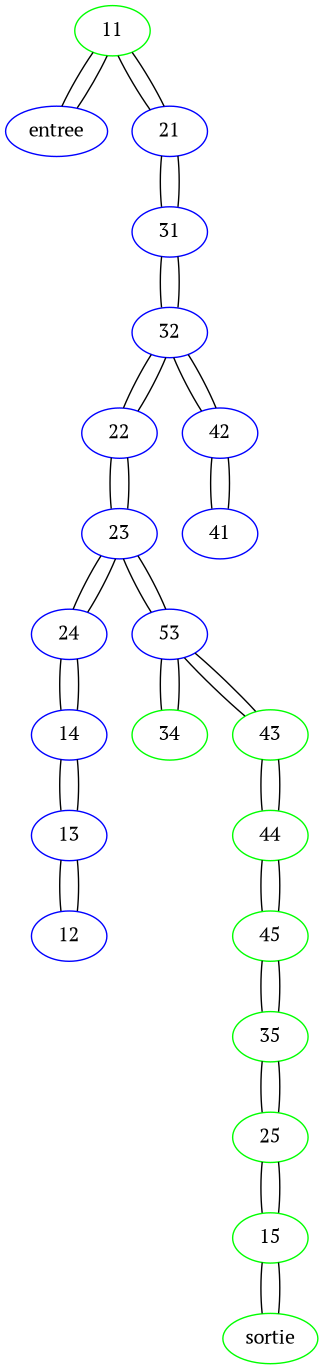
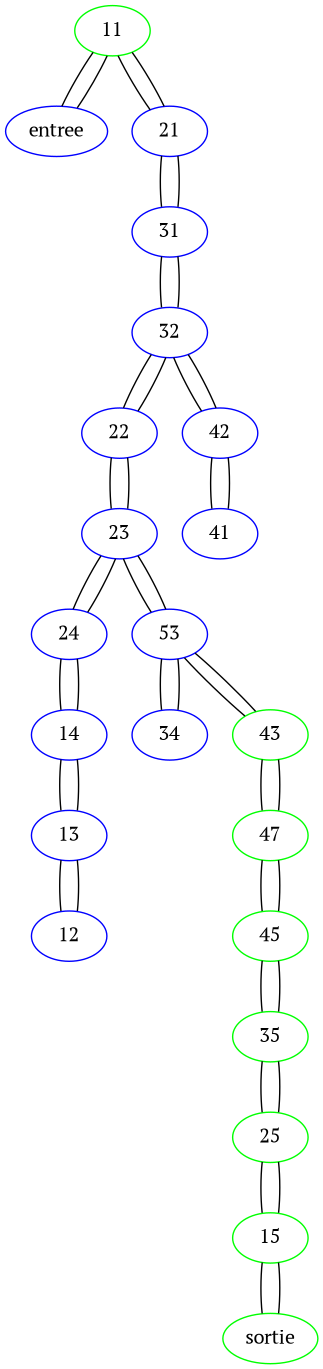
(170, 735) -> (170, 735)
(270, 836) -> (270, 836)
